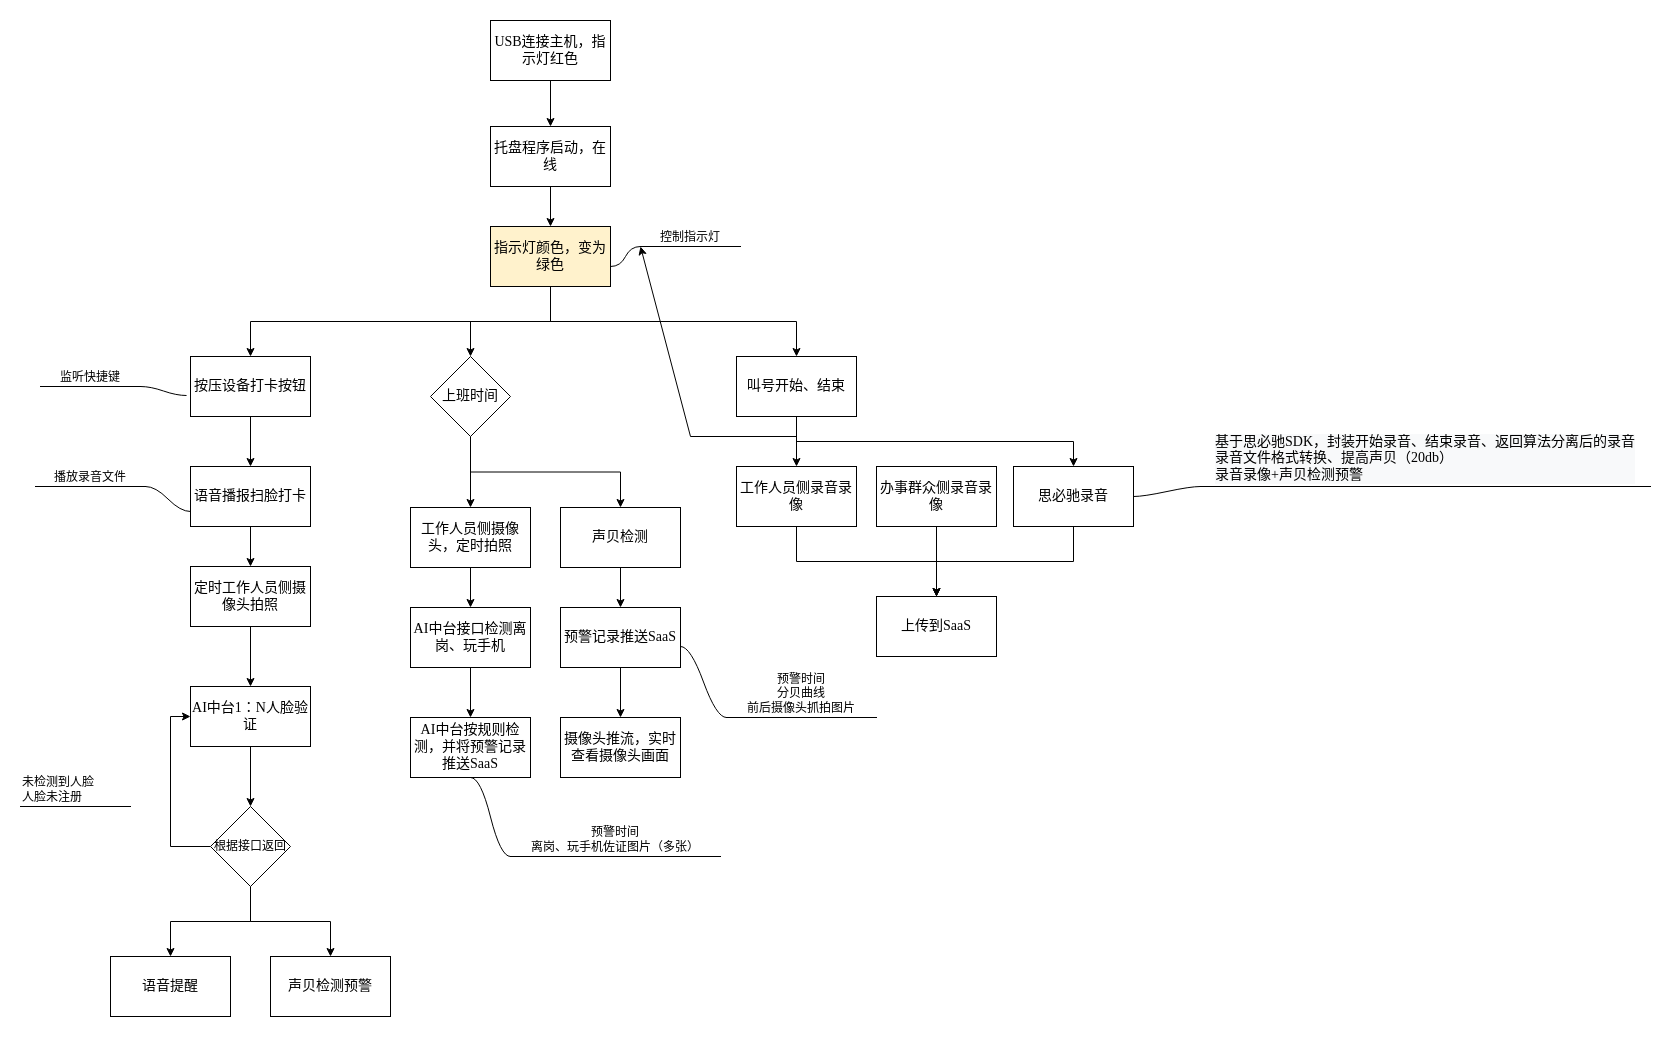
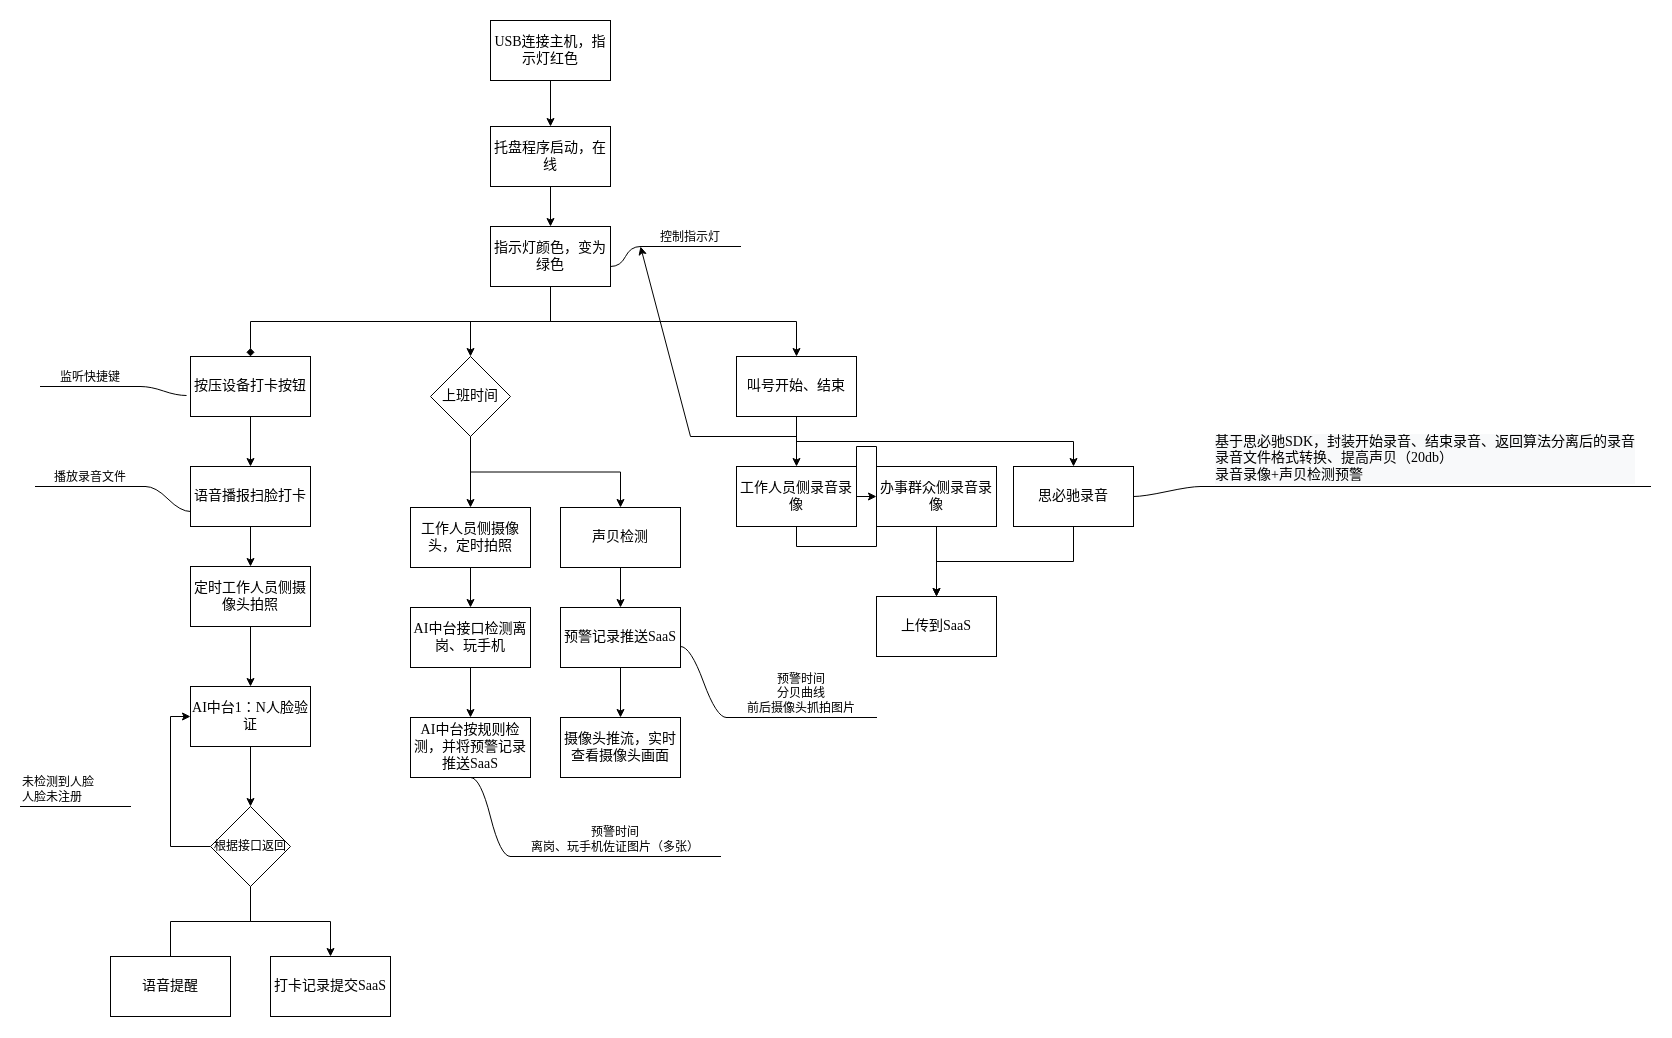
(551, 257) -> (551, 257)
(251, 348) -> (251, 348)
(857, 562) -> (846, 547)
(171, 948) -> (171, 951)
(331, 987) -> (331, 987)
